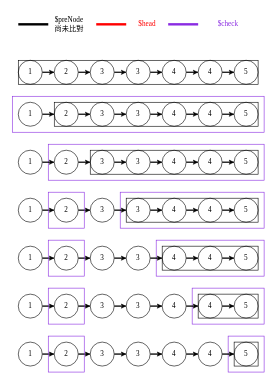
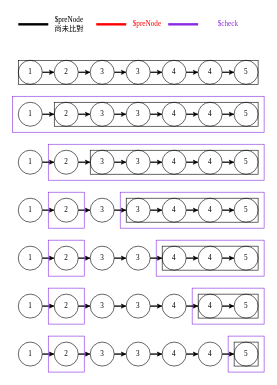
(147, 24) -> (147, 24)
